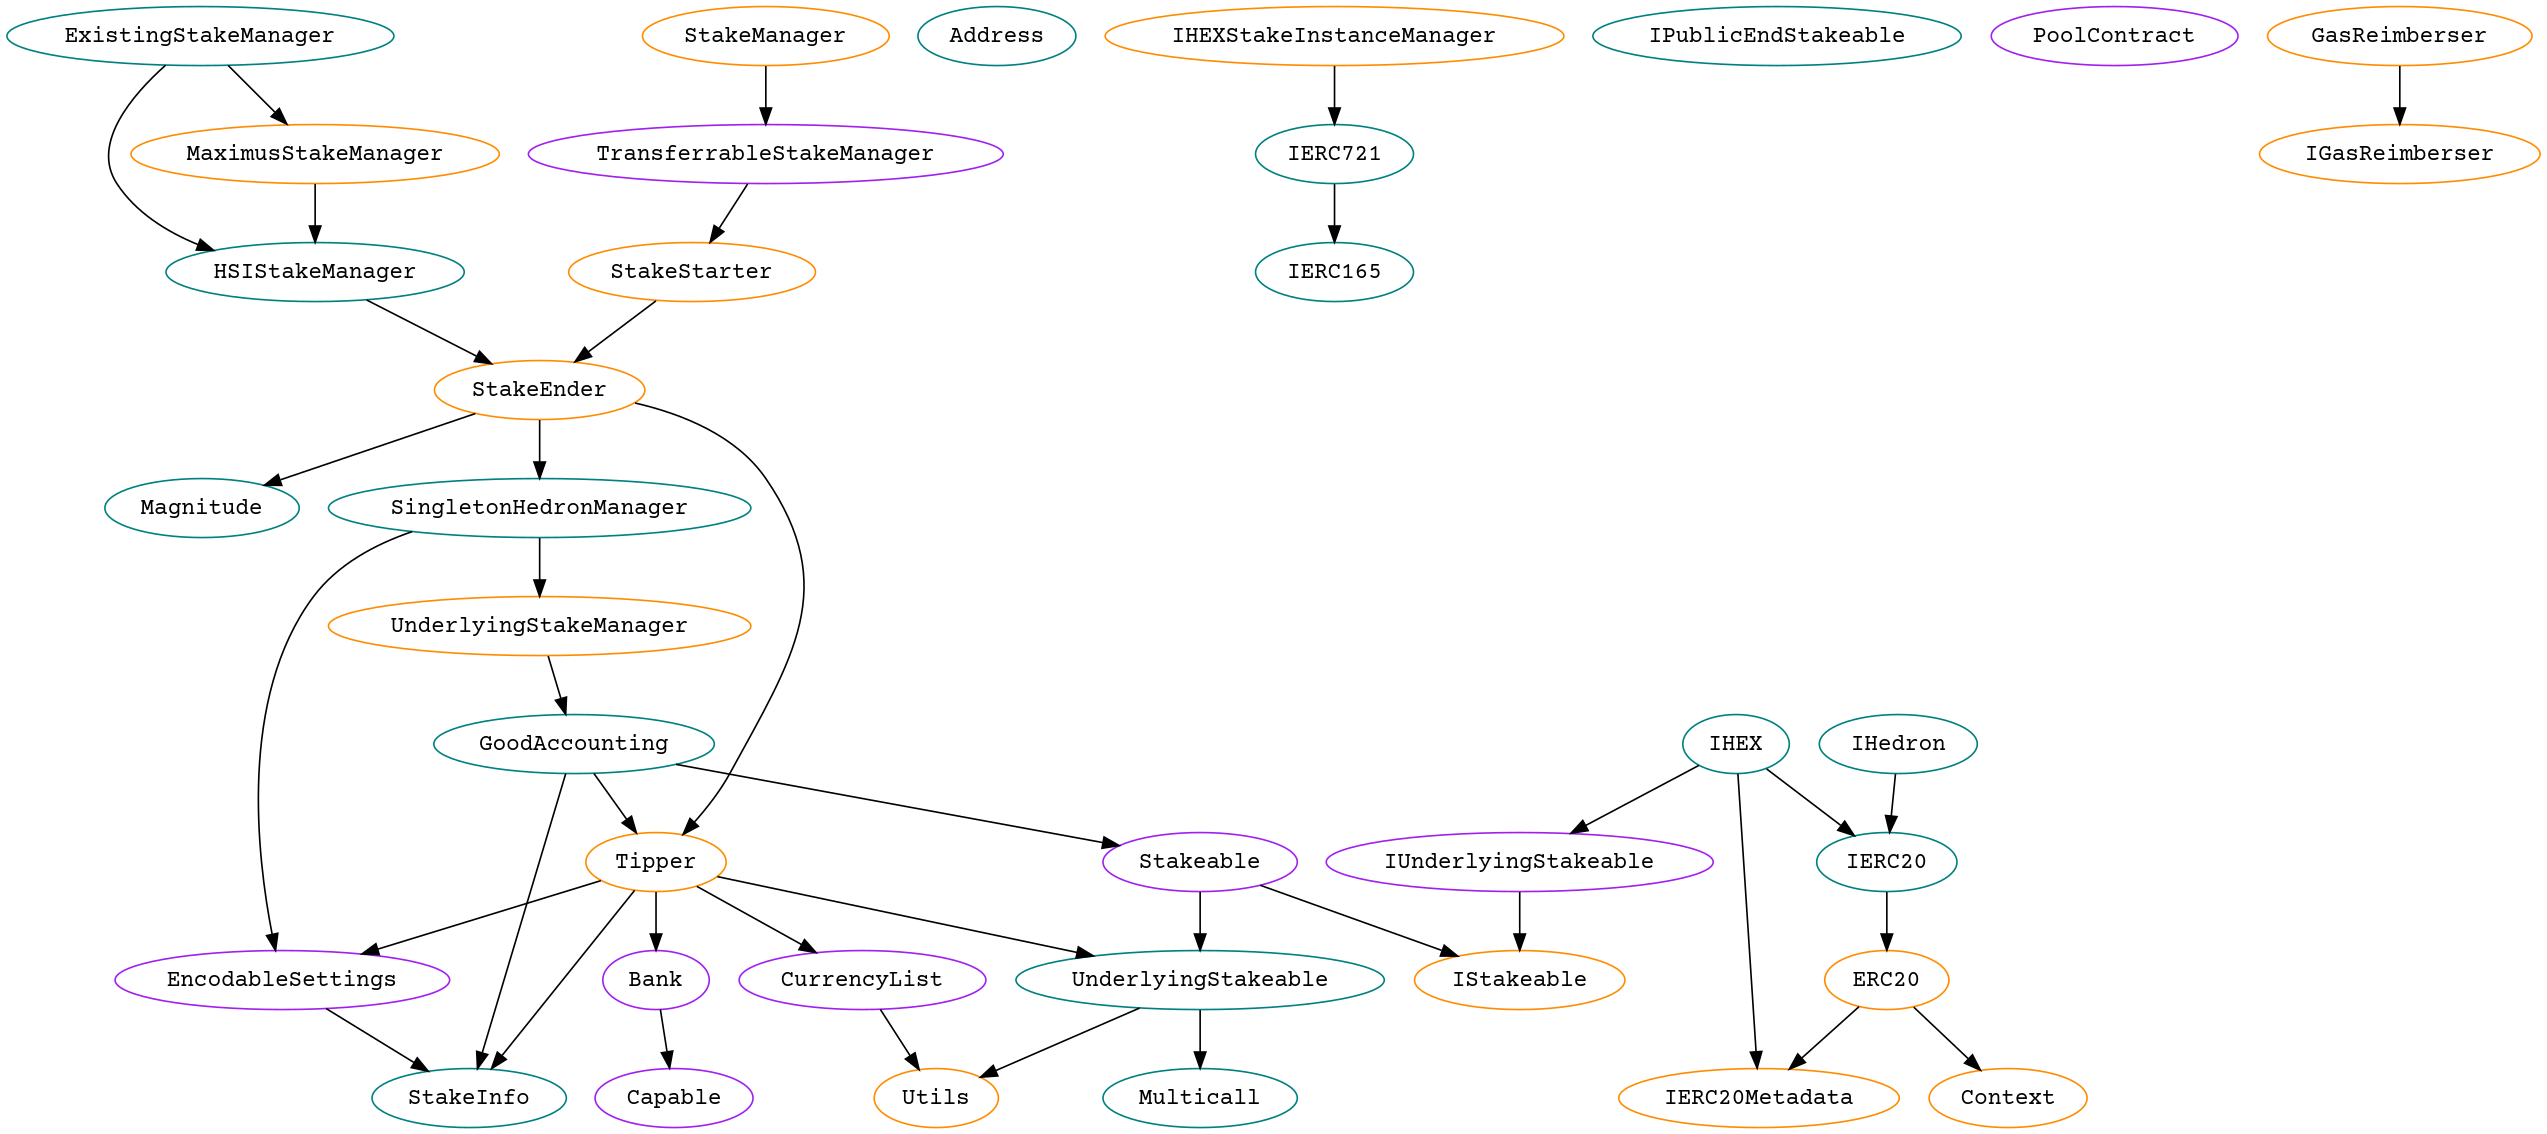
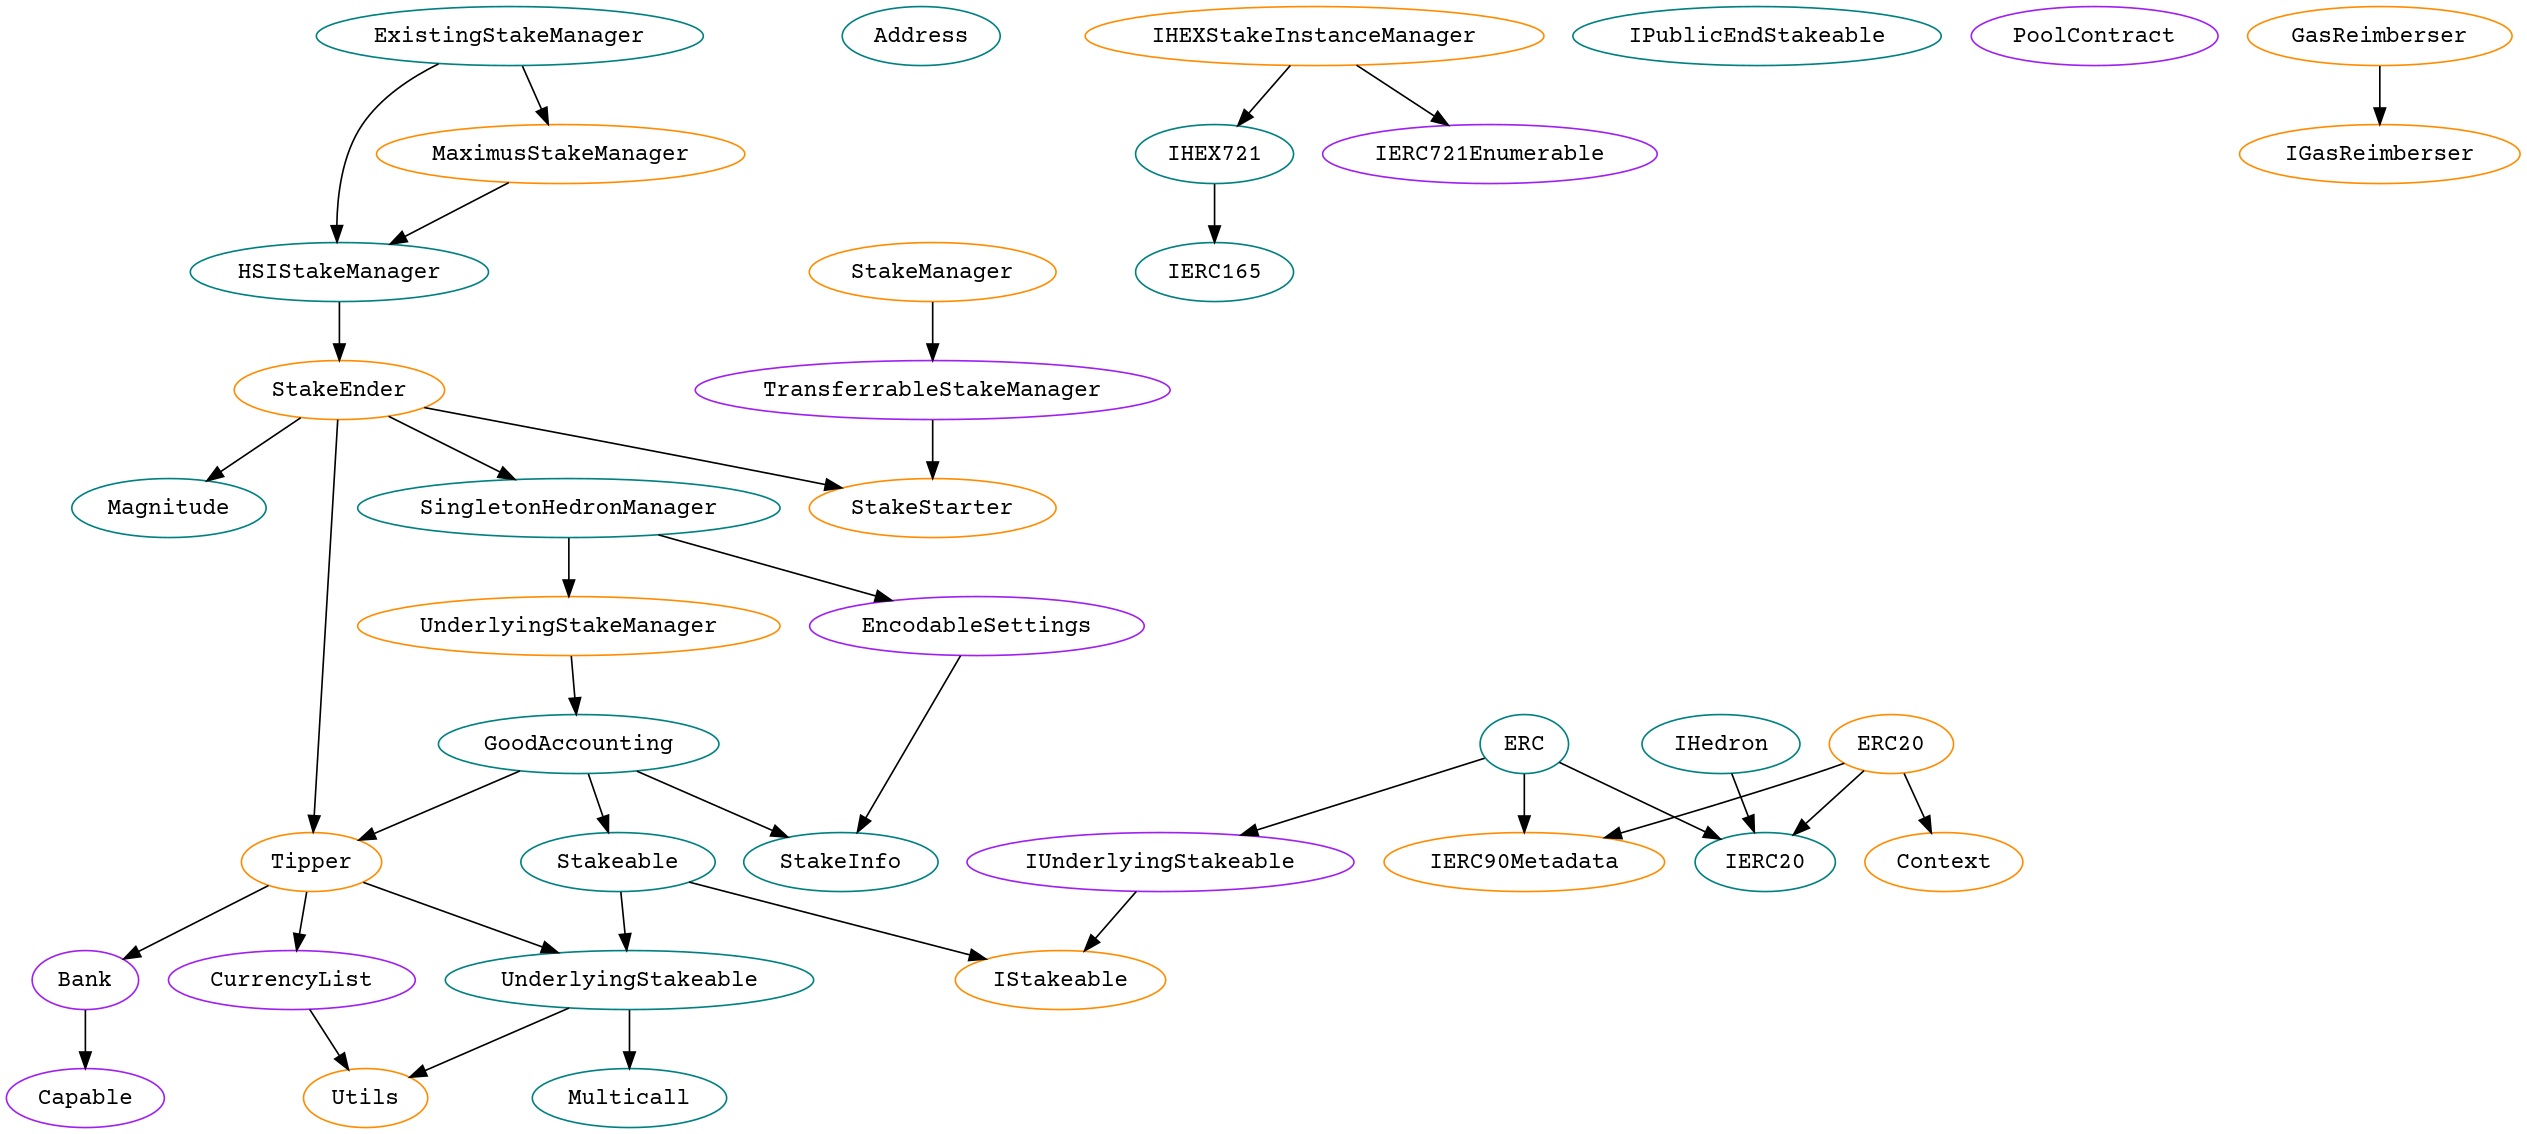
(1335, 154) -> (1215, 154)
none -> (1490, 154)
(622, 326) -> (625, 446)
(1736, 744) -> (1524, 744)
(1200, 862) -> (618, 862)
(1887, 913) -> (1835, 797)
(489, 915) -> none
(568, 973) -> none
(1759, 1098) -> (1524, 862)
